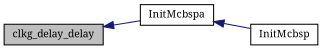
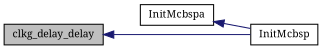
(127, 23) -> (182, 35)
